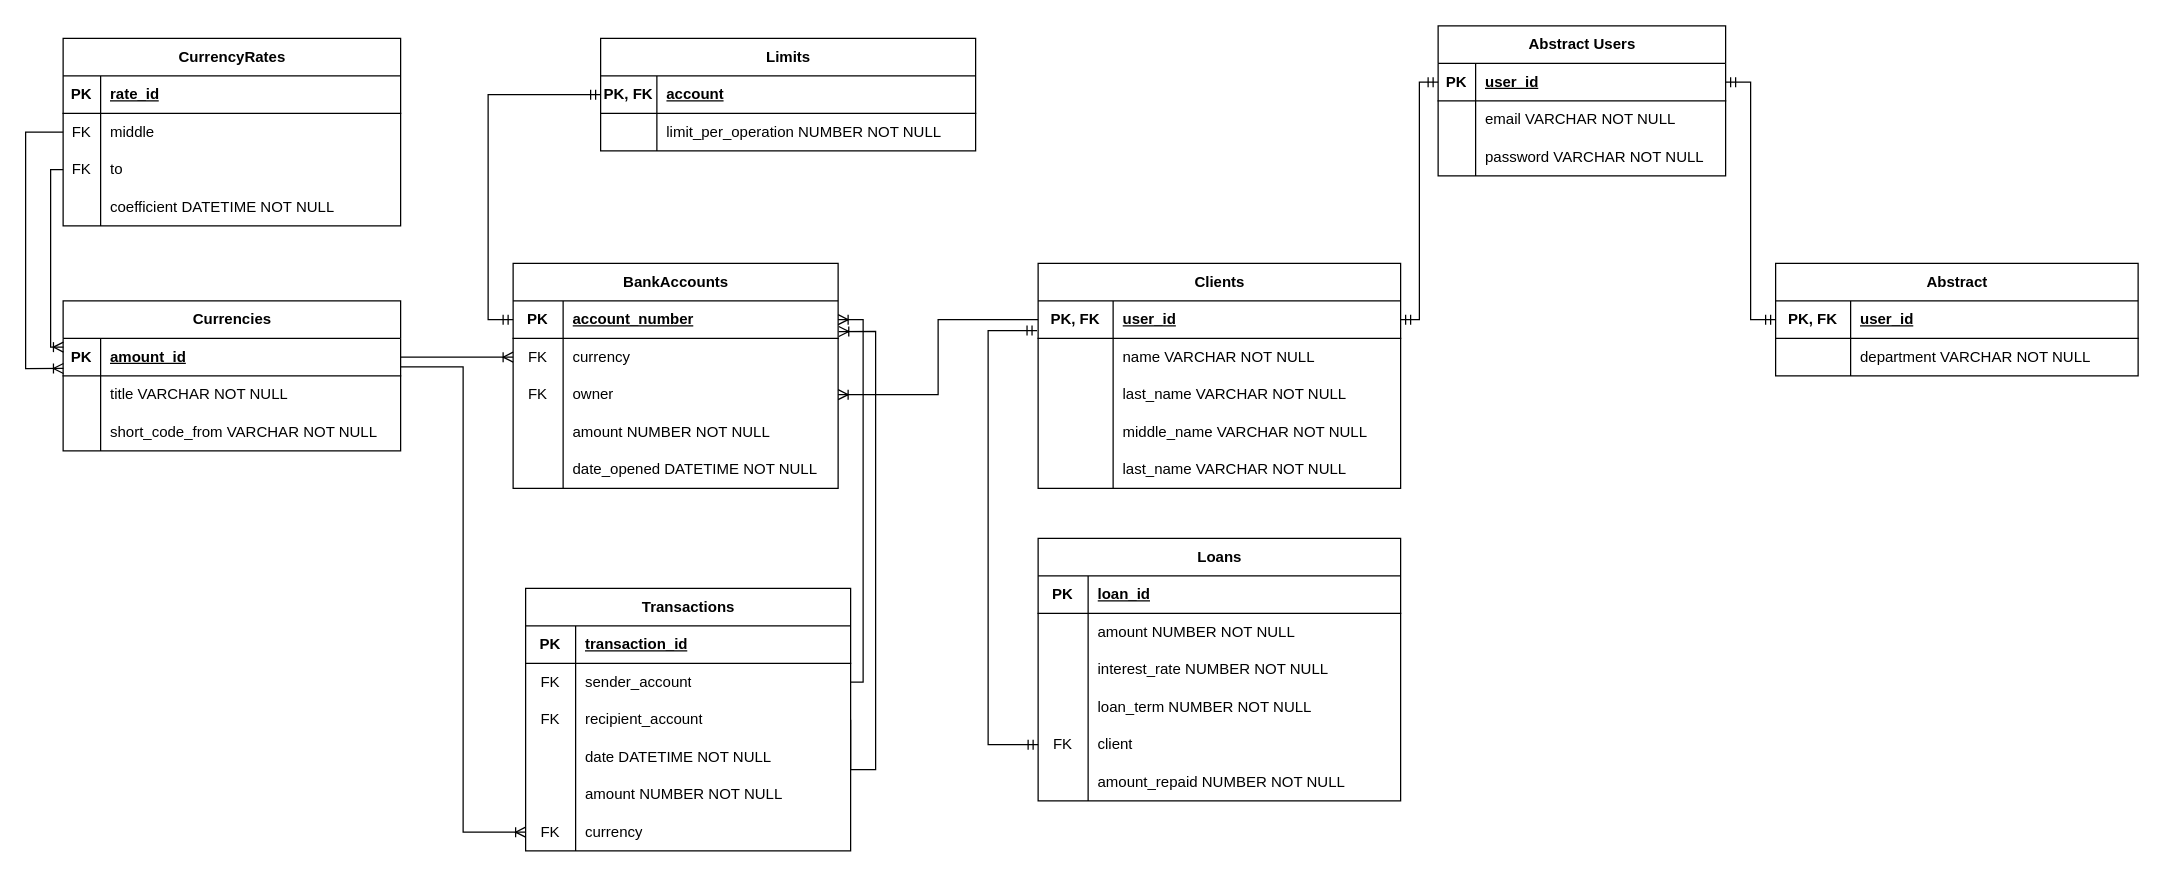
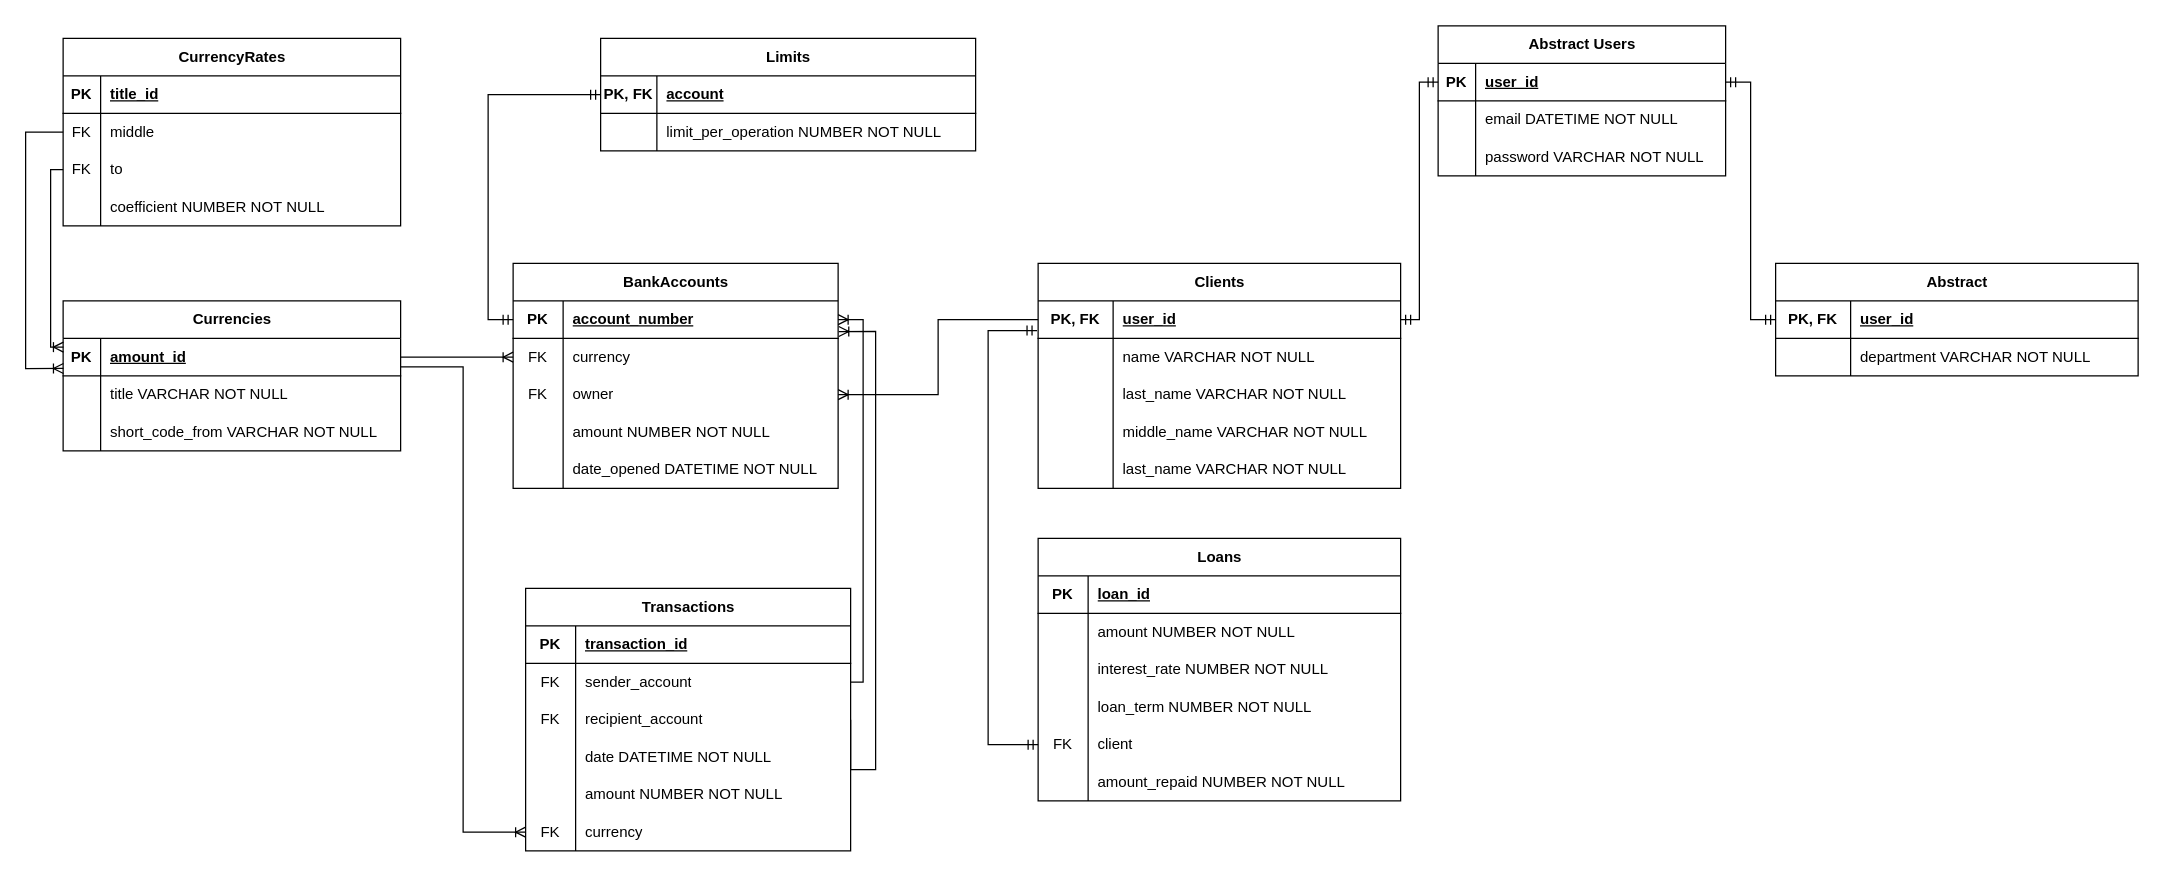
(138, 94) -> (138, 94)
(1568, 119) -> (1572, 119)
(223, 207) -> (214, 207)
